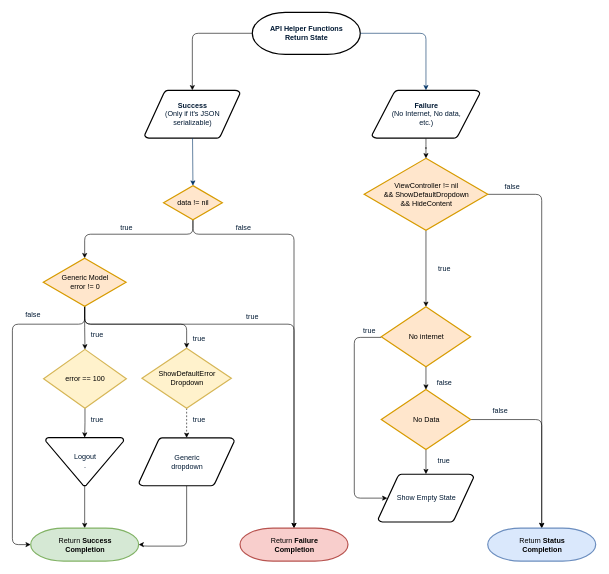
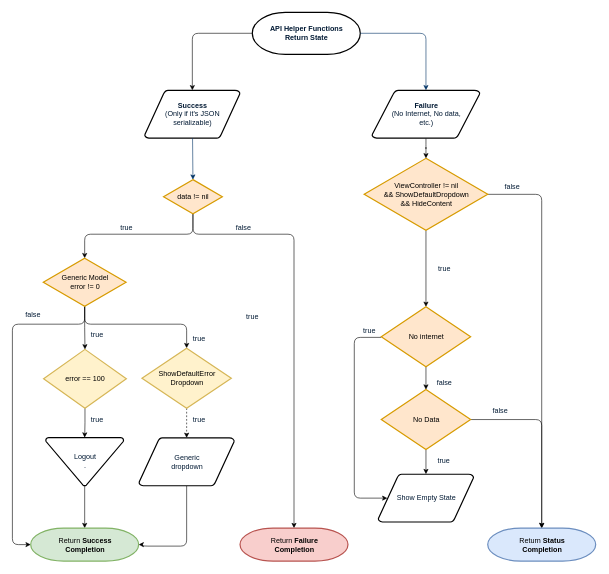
(193, 203) -> (193, 197)
(239, 324) -> none
